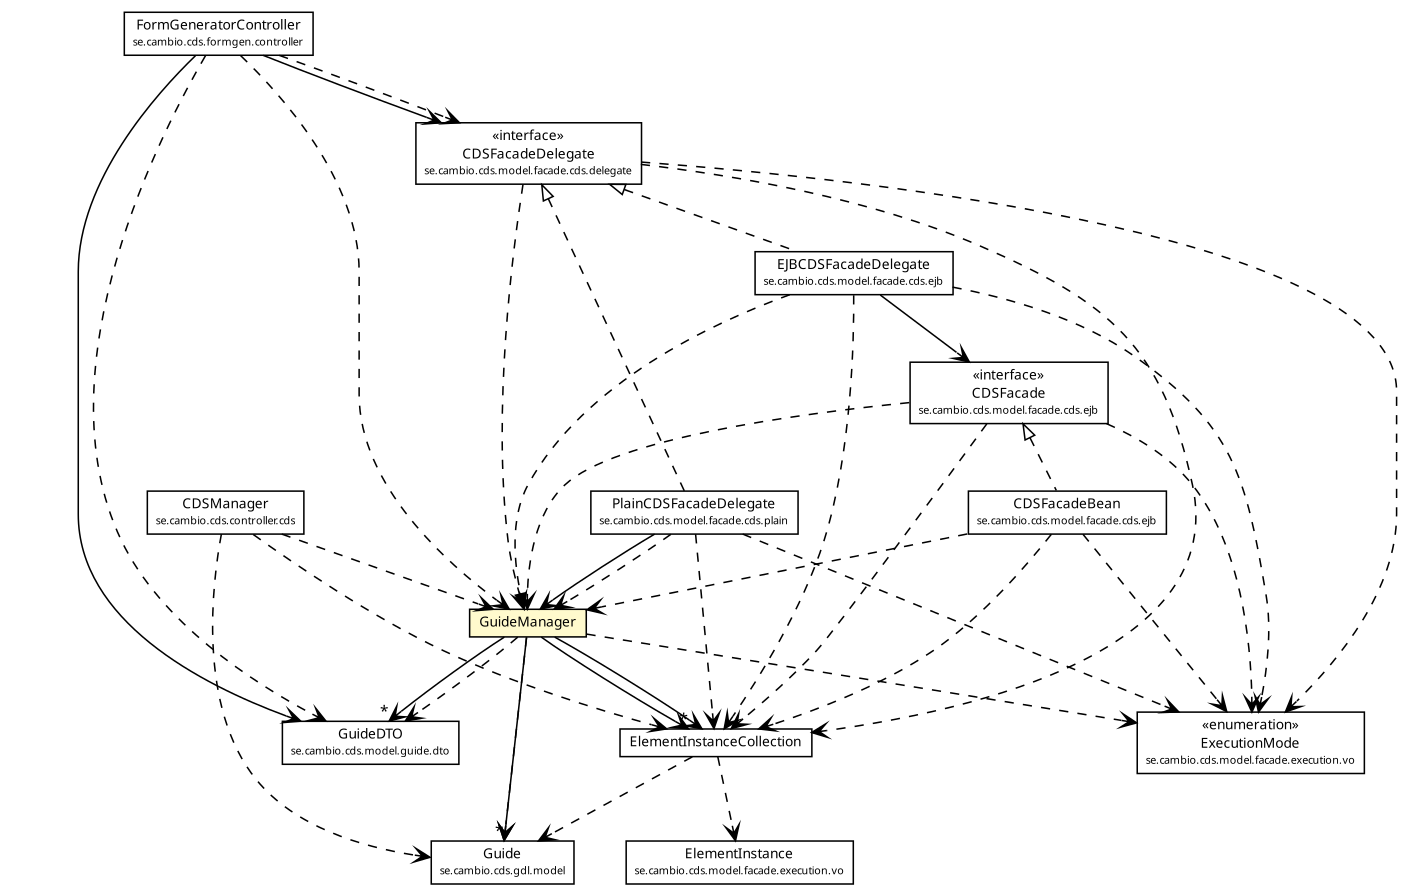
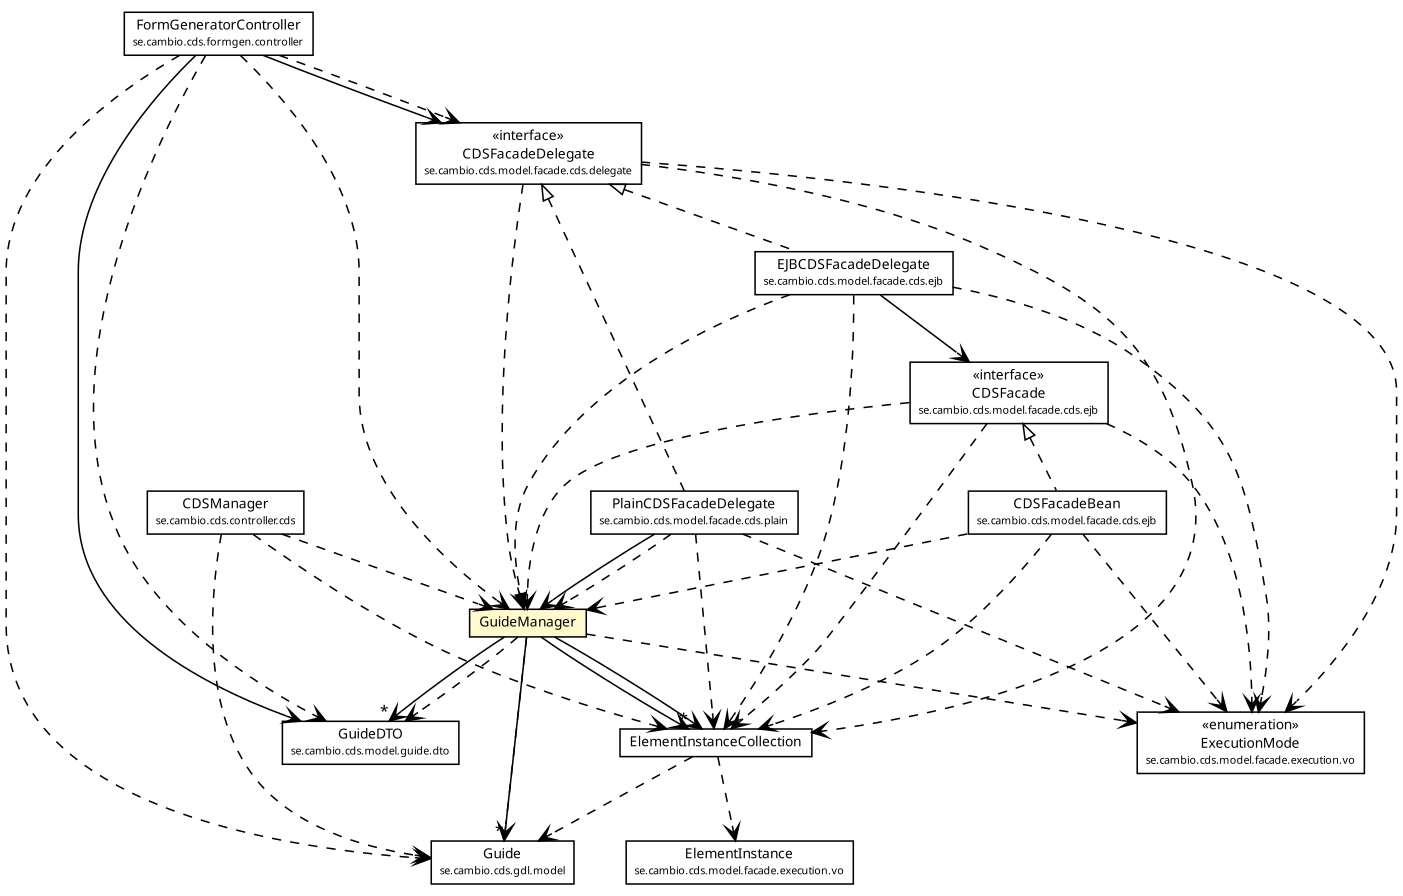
none -> (6, 560)
